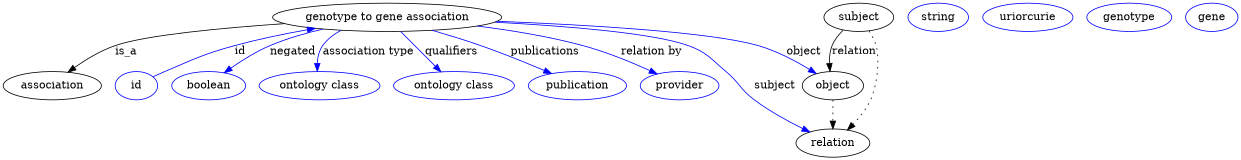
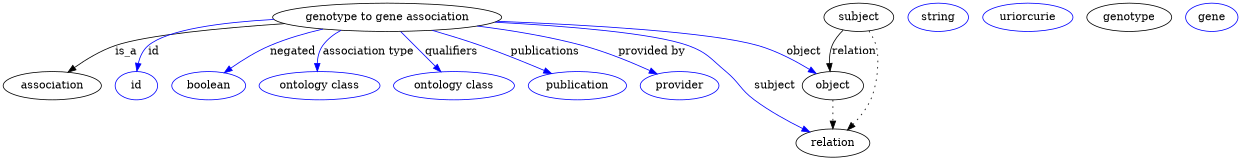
(1129, 17) -> (1129, 17)
(228, 47) -> (225, 24)
(652, 51) -> (652, 51)
